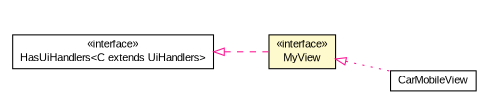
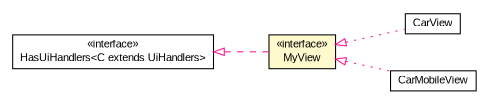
none -> (433, 23)
